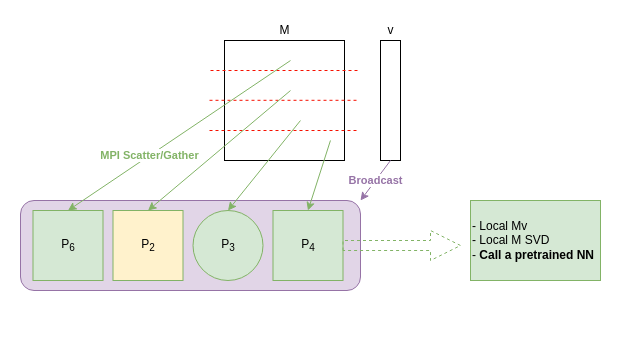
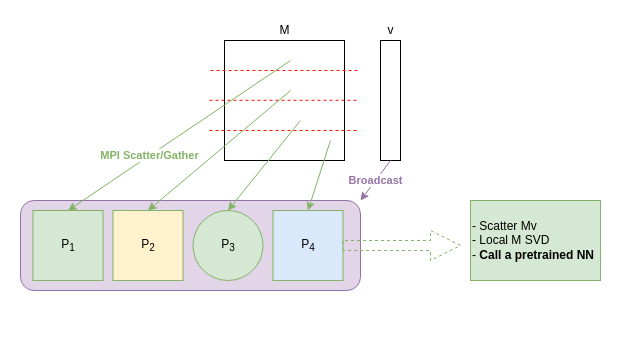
(536, 241) -> (536, 241)
(69, 246) -> (69, 246)
(308, 246) -> (308, 246)
